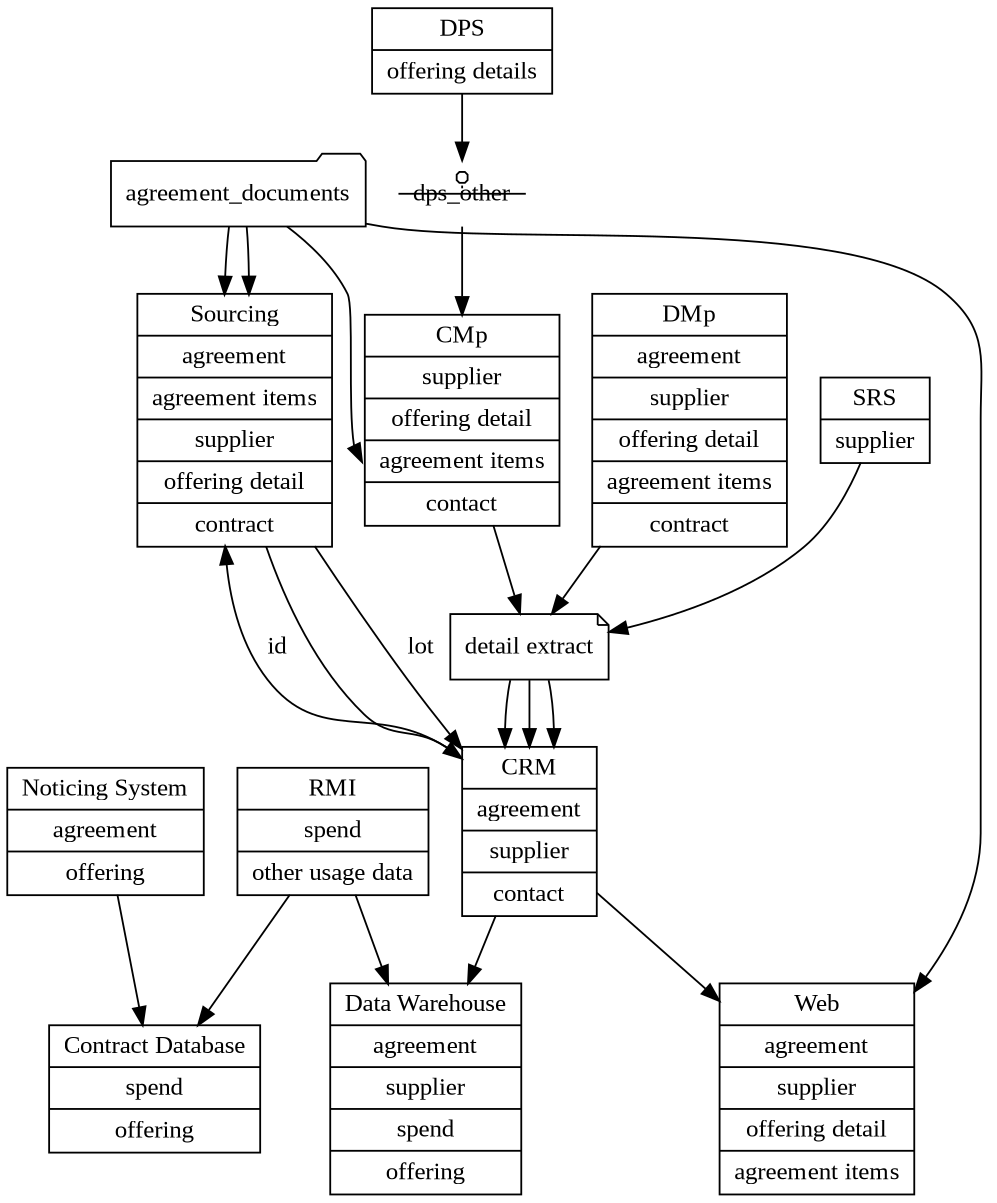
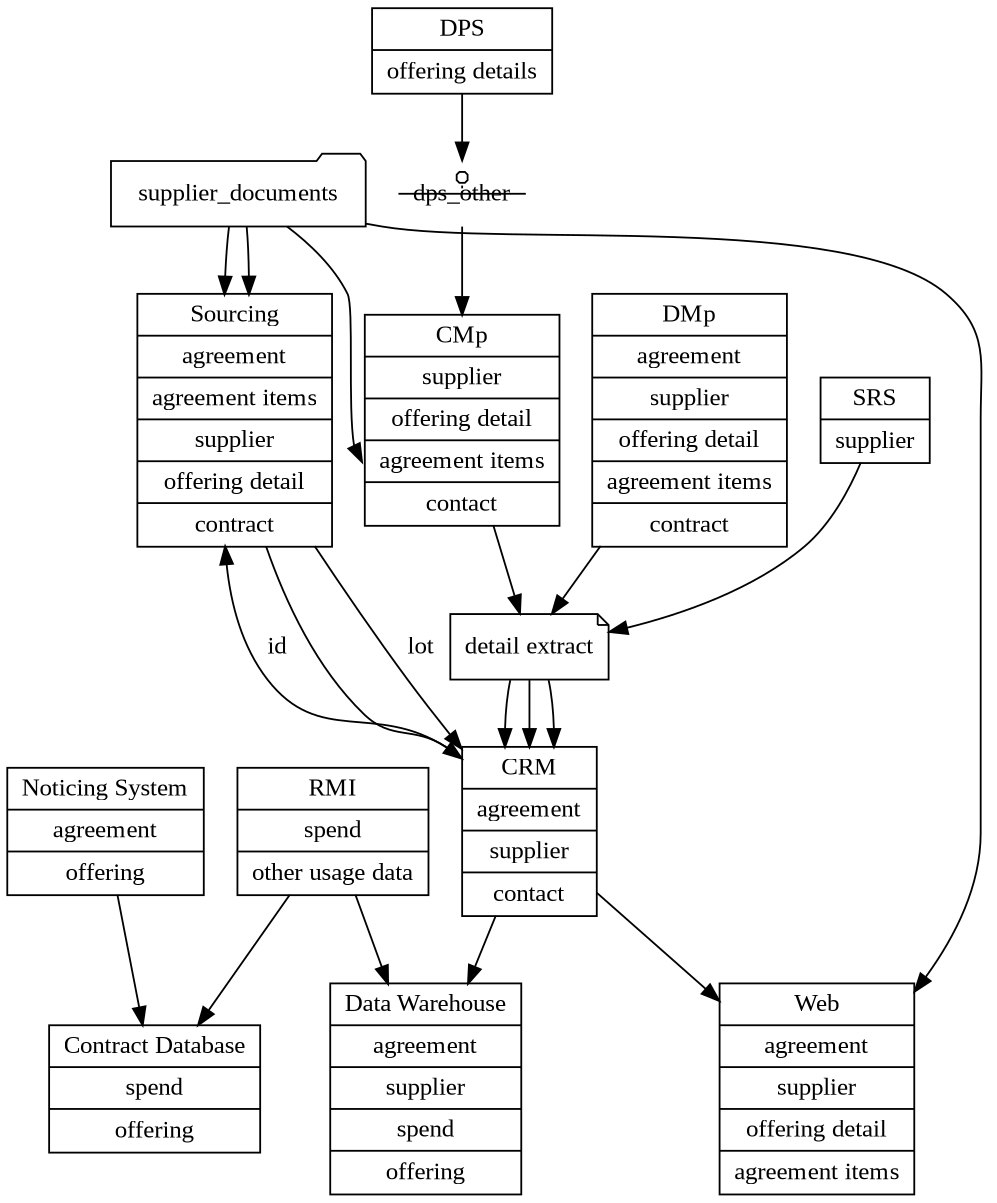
(238, 194) -> (238, 194)
